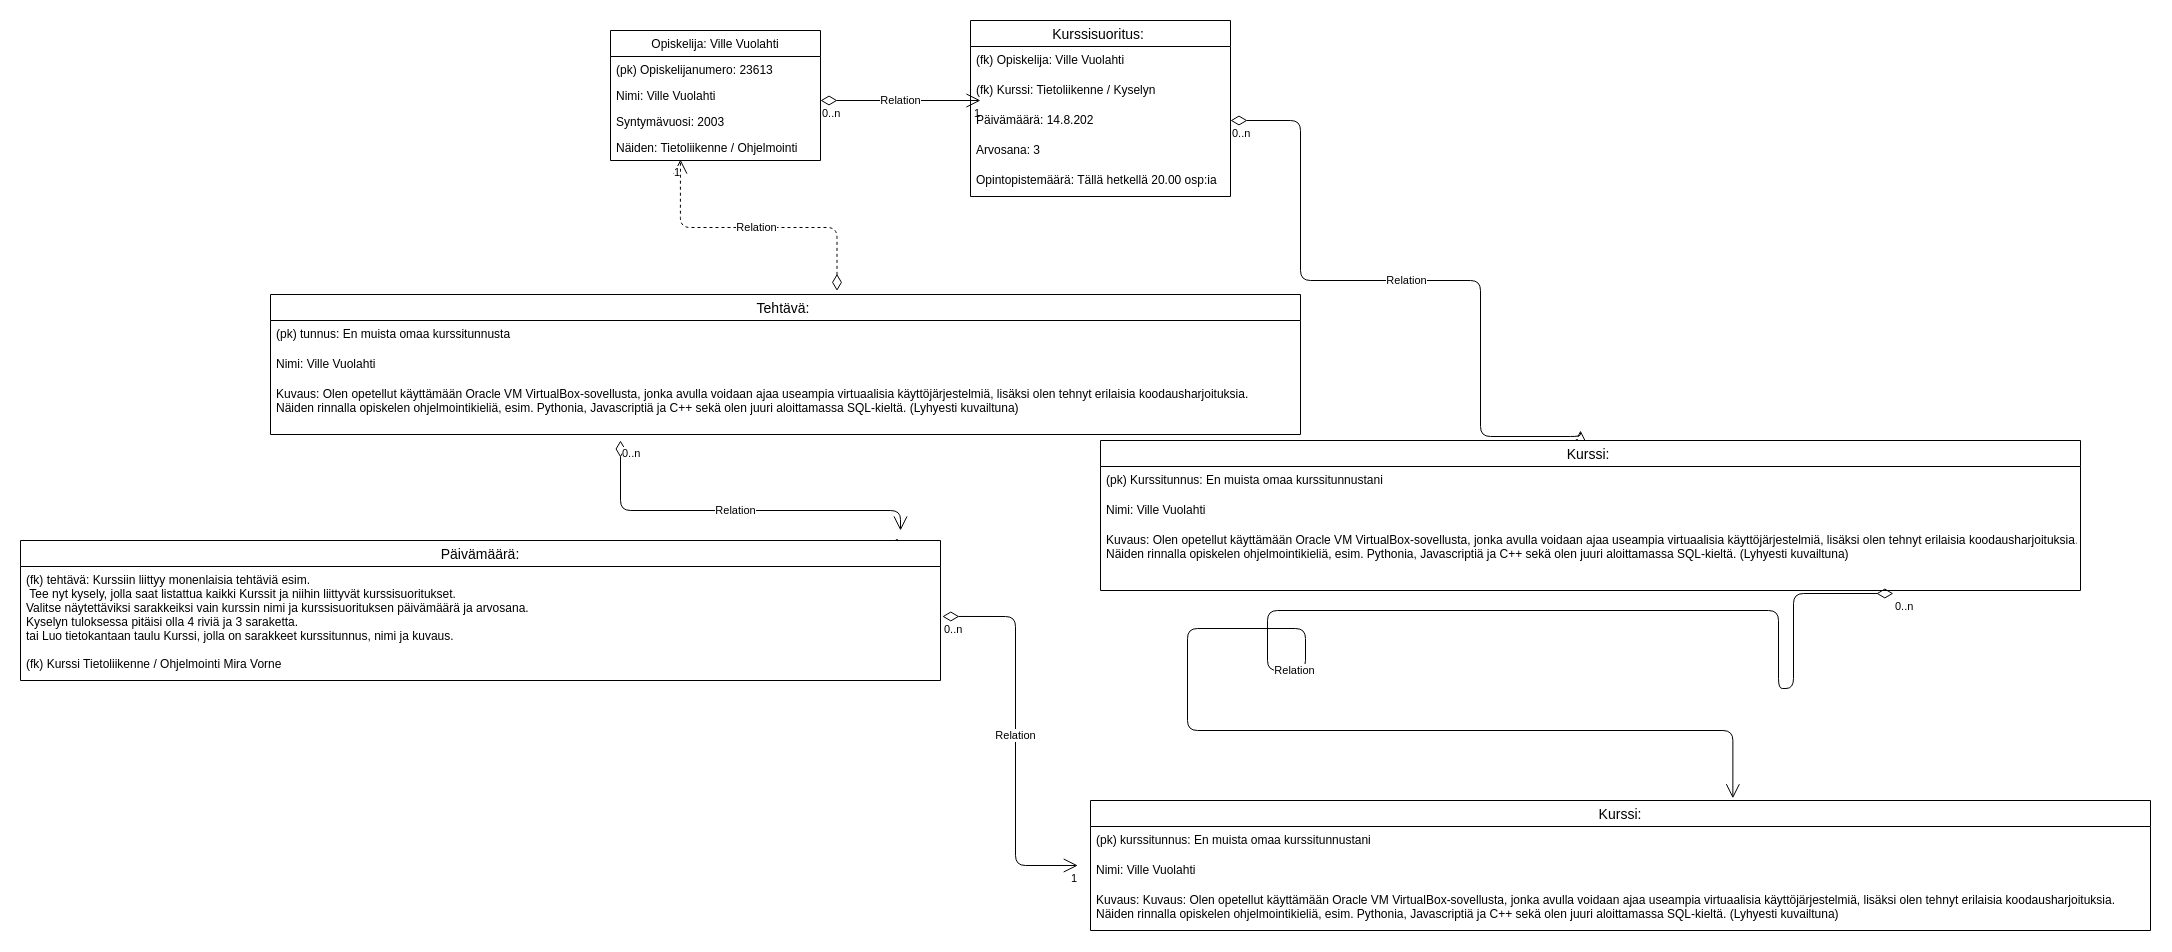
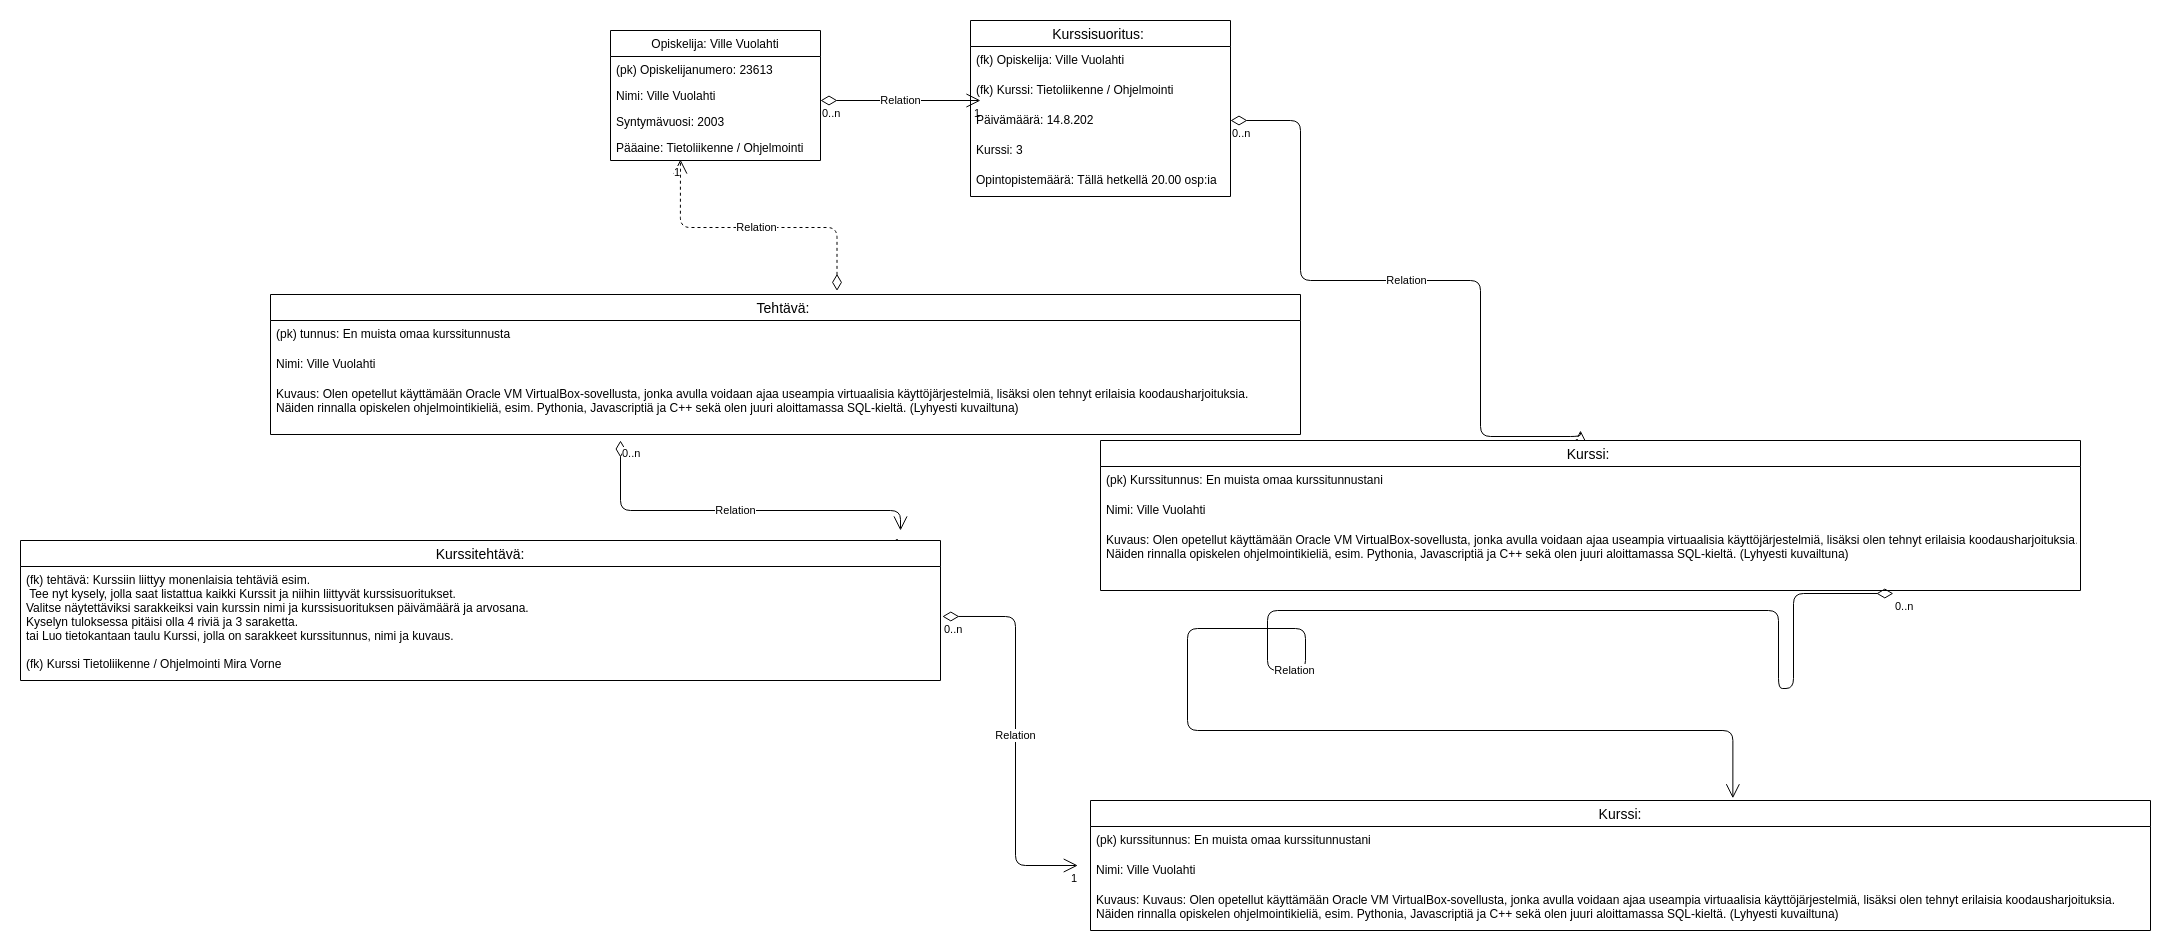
(1080, 90) -> (1090, 90)
(715, 148) -> (718, 148)
(1010, 150) -> (1002, 150)
(480, 554) -> (480, 554)
